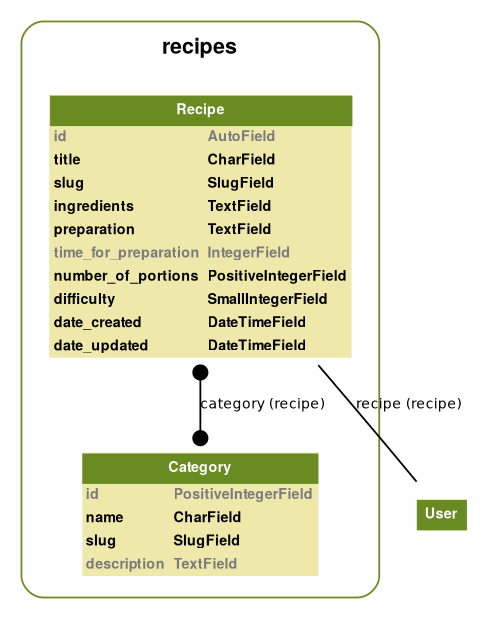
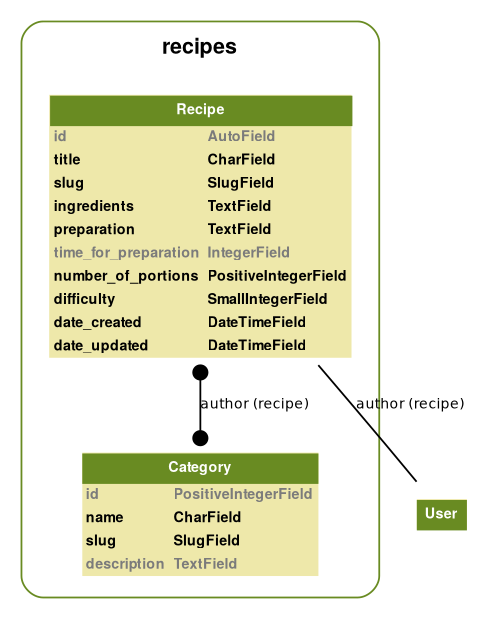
(263, 405) -> (255, 405)
(410, 405) -> (411, 405)
